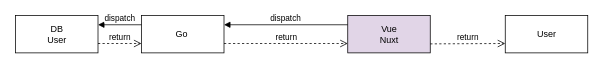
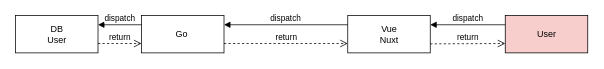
none -> (471, 25)
(389, 34) -> (389, 34)
(546, 34) -> (546, 34)
